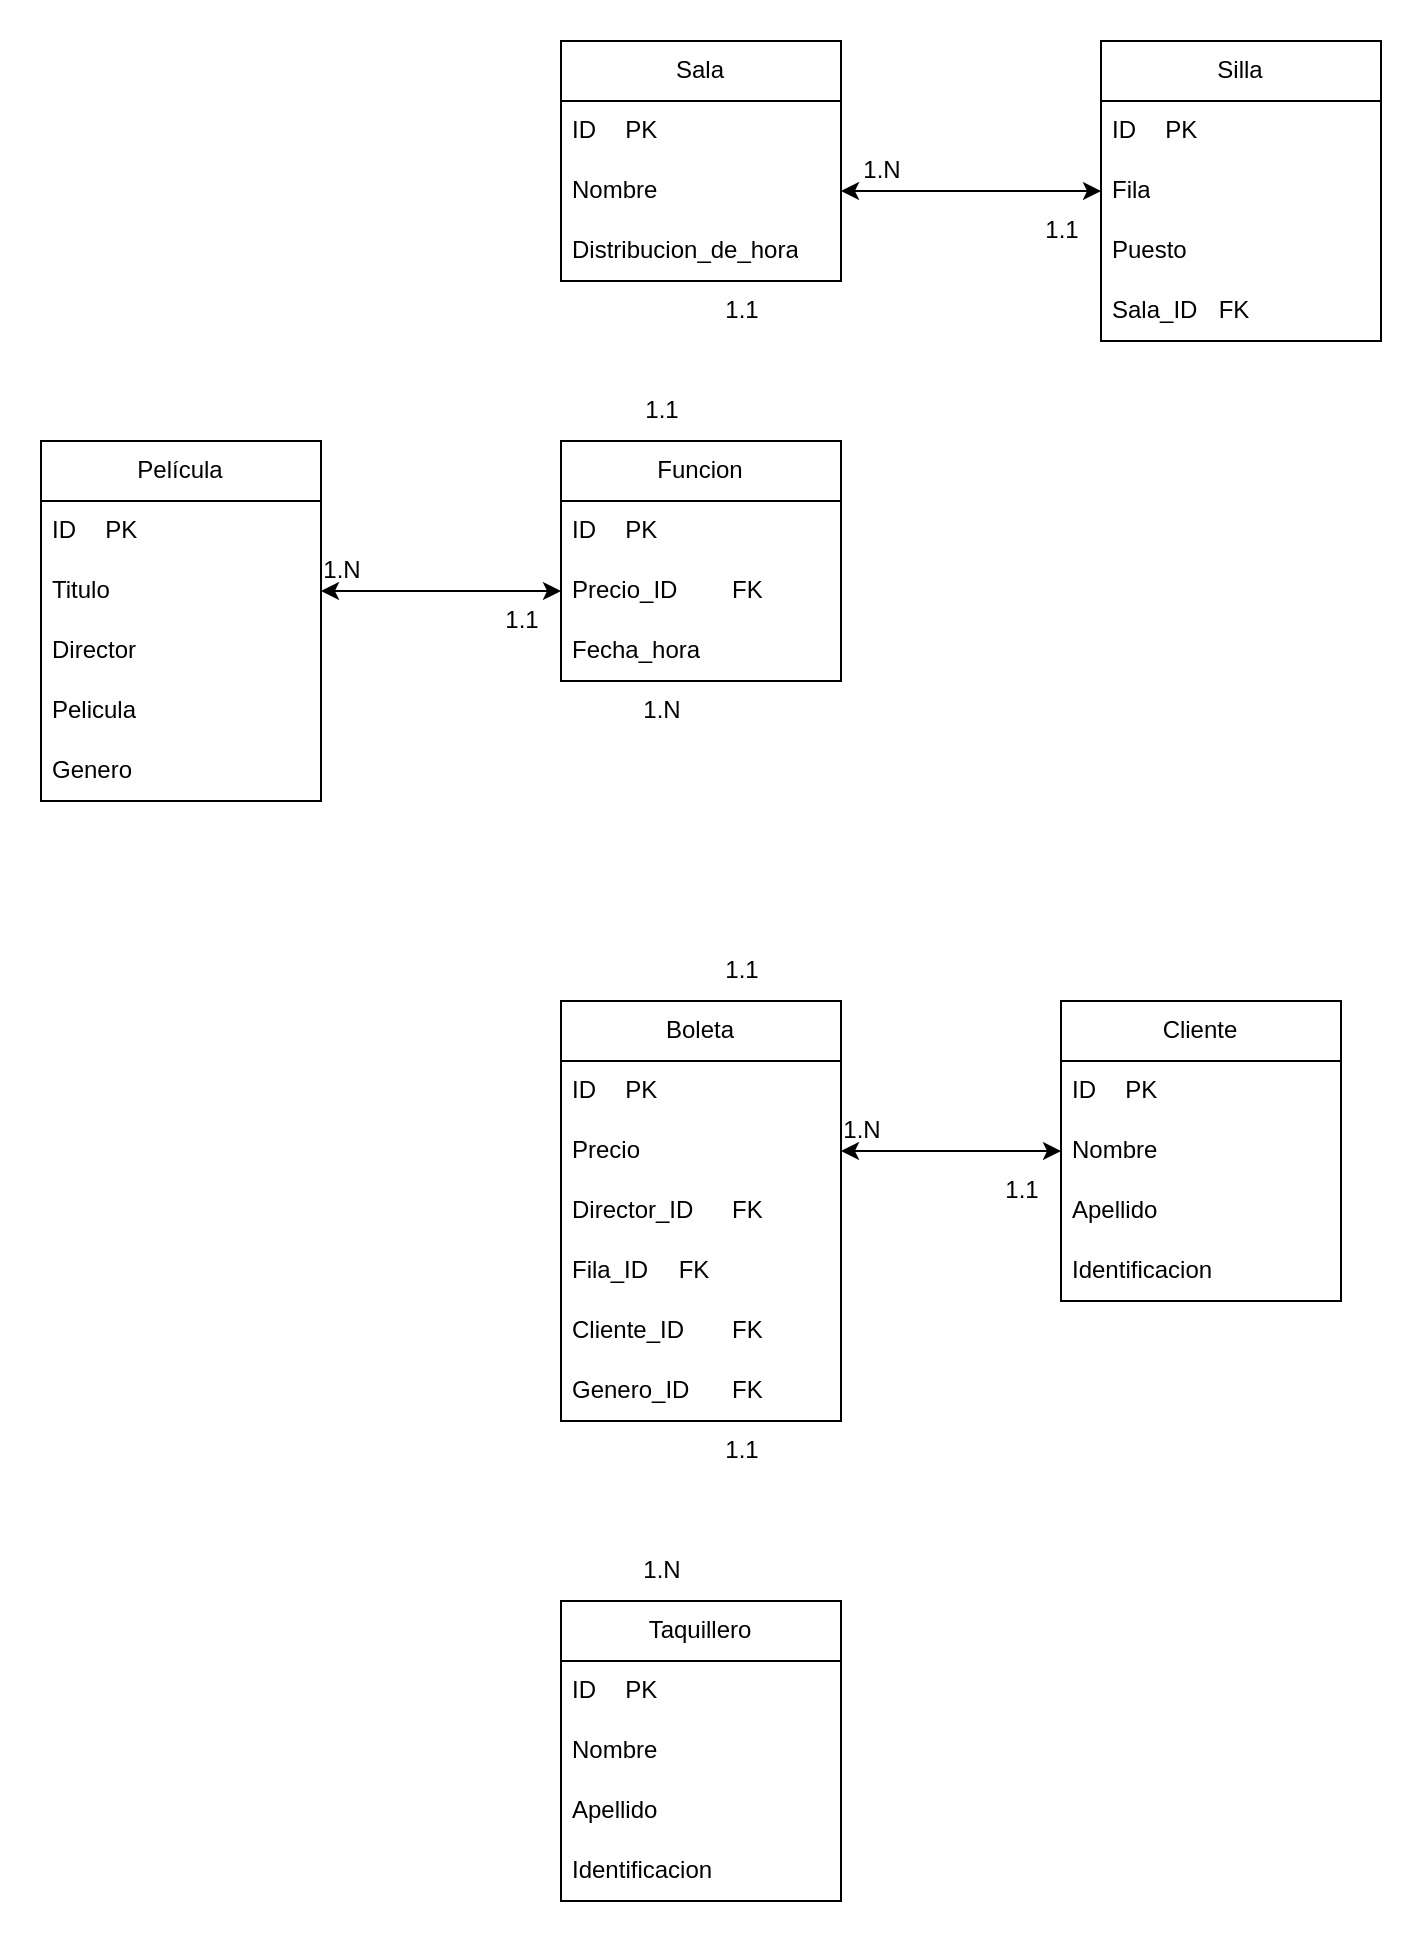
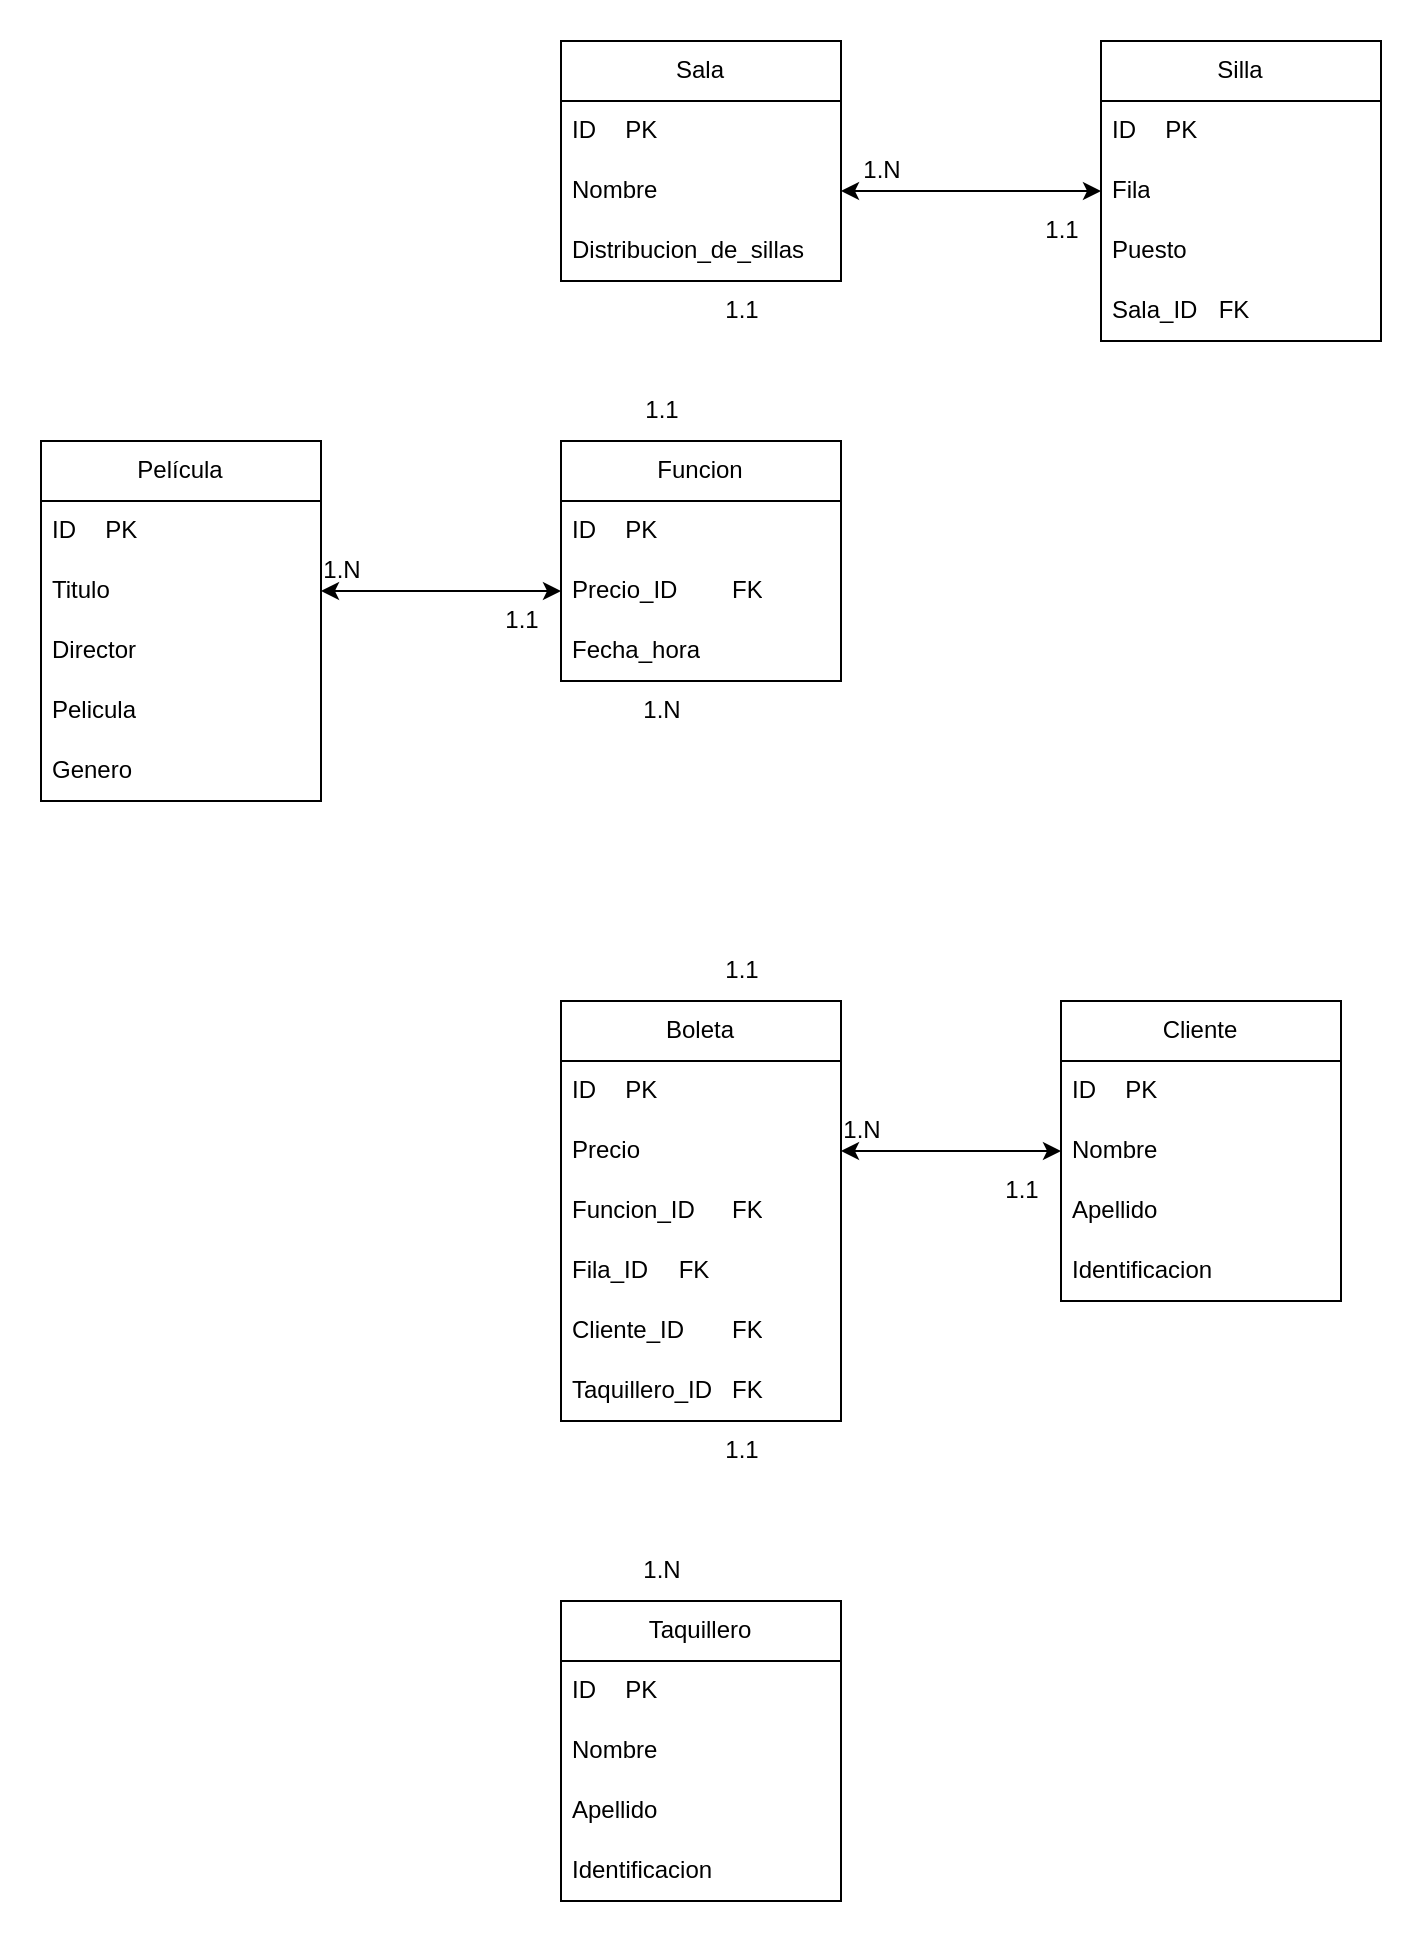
(698, 251) -> (702, 251)
(664, 1211) -> (657, 1211)
(654, 1391) -> (671, 1391)
